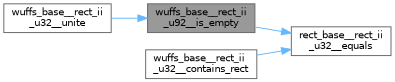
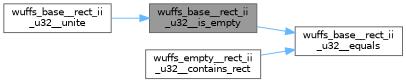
(201, 18) -> (203, 18)
(341, 41) -> (349, 41)
(201, 64) -> (203, 64)
